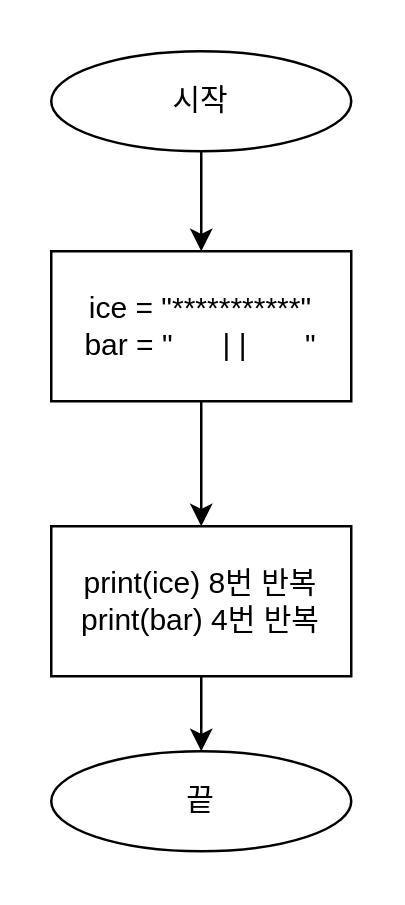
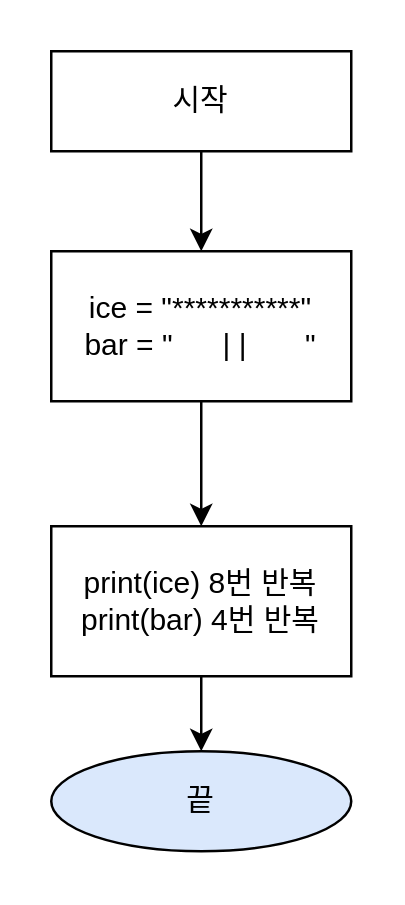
(201, 101) -> (201, 101)
(201, 801) -> (201, 801)
